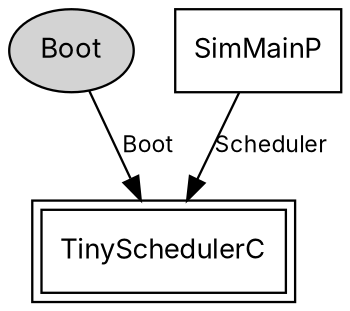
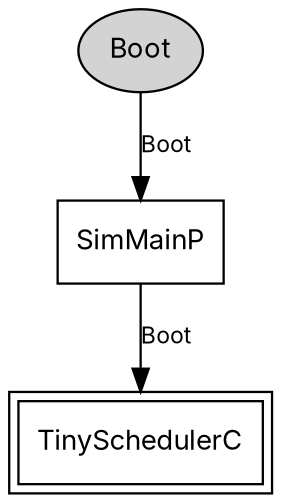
(110, 135) -> (141, 135)
(271, 146) -> (166, 338)
